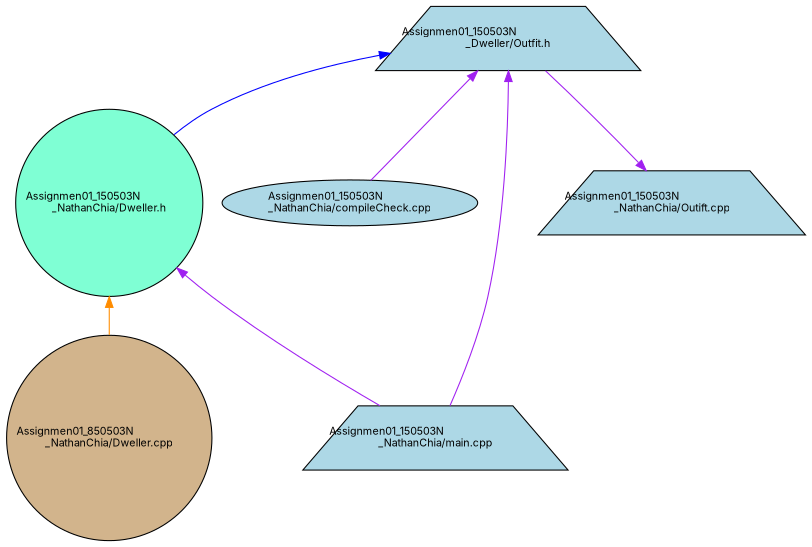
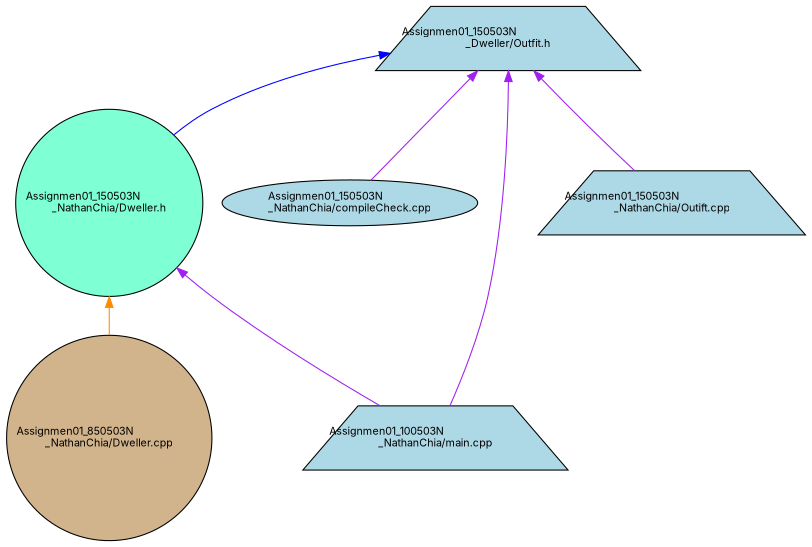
(593, 116) -> (587, 125)
(435, 438) -> (435, 438)
